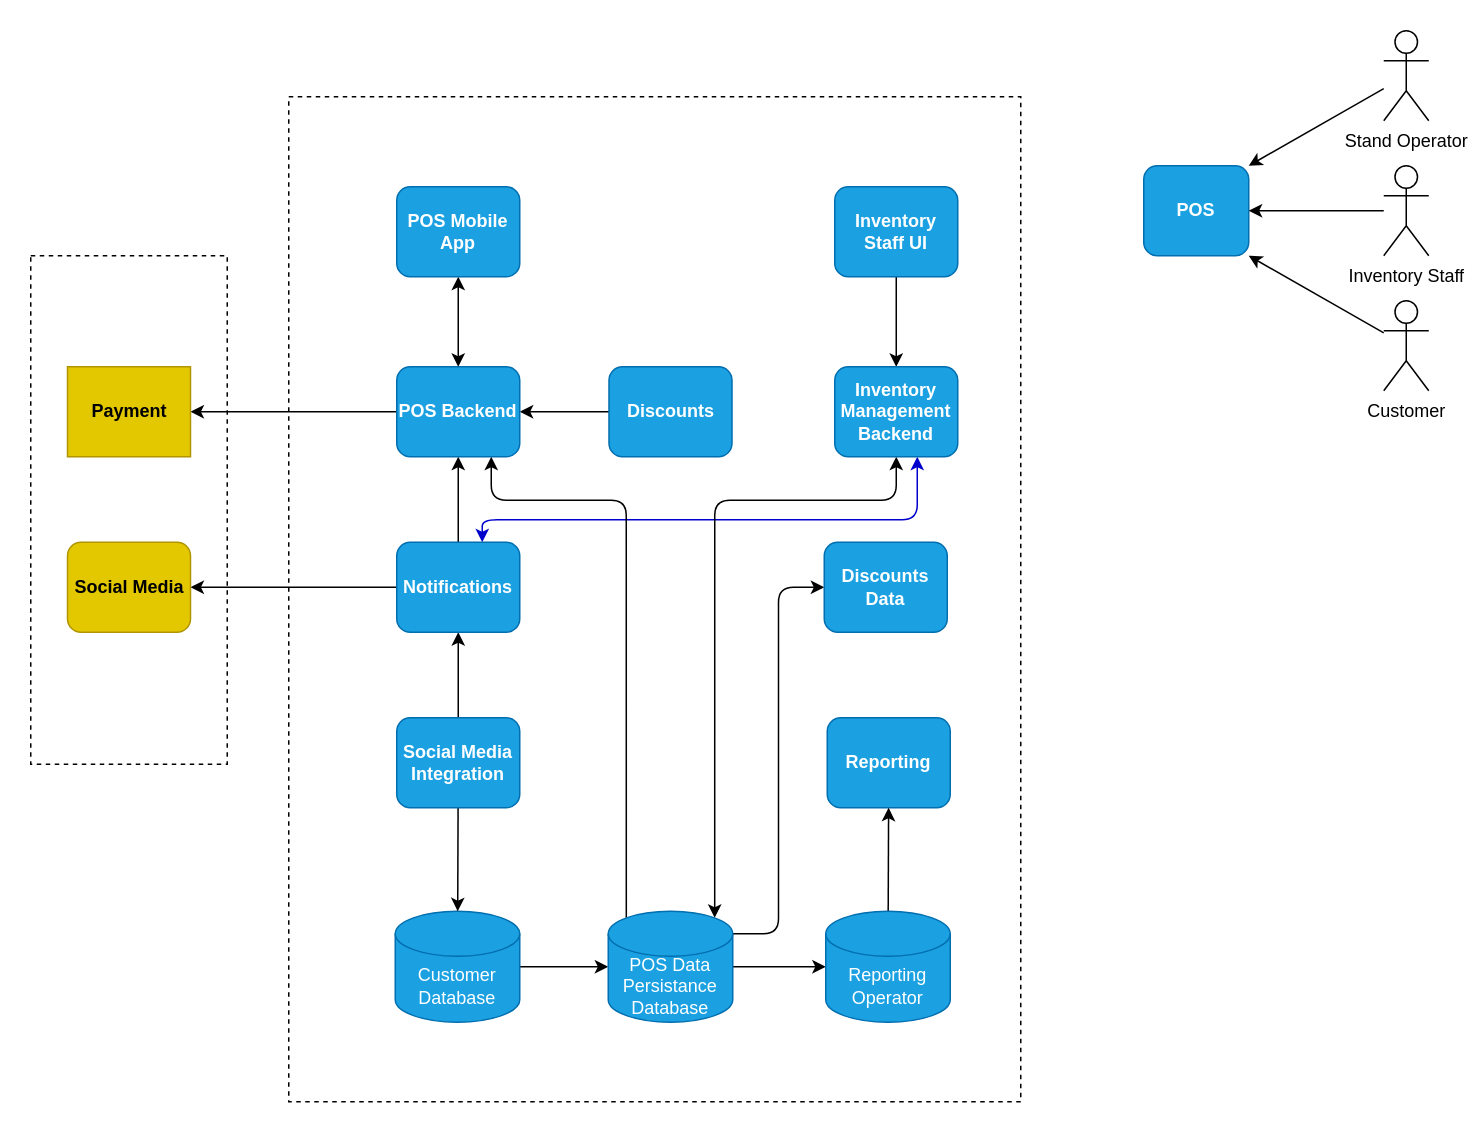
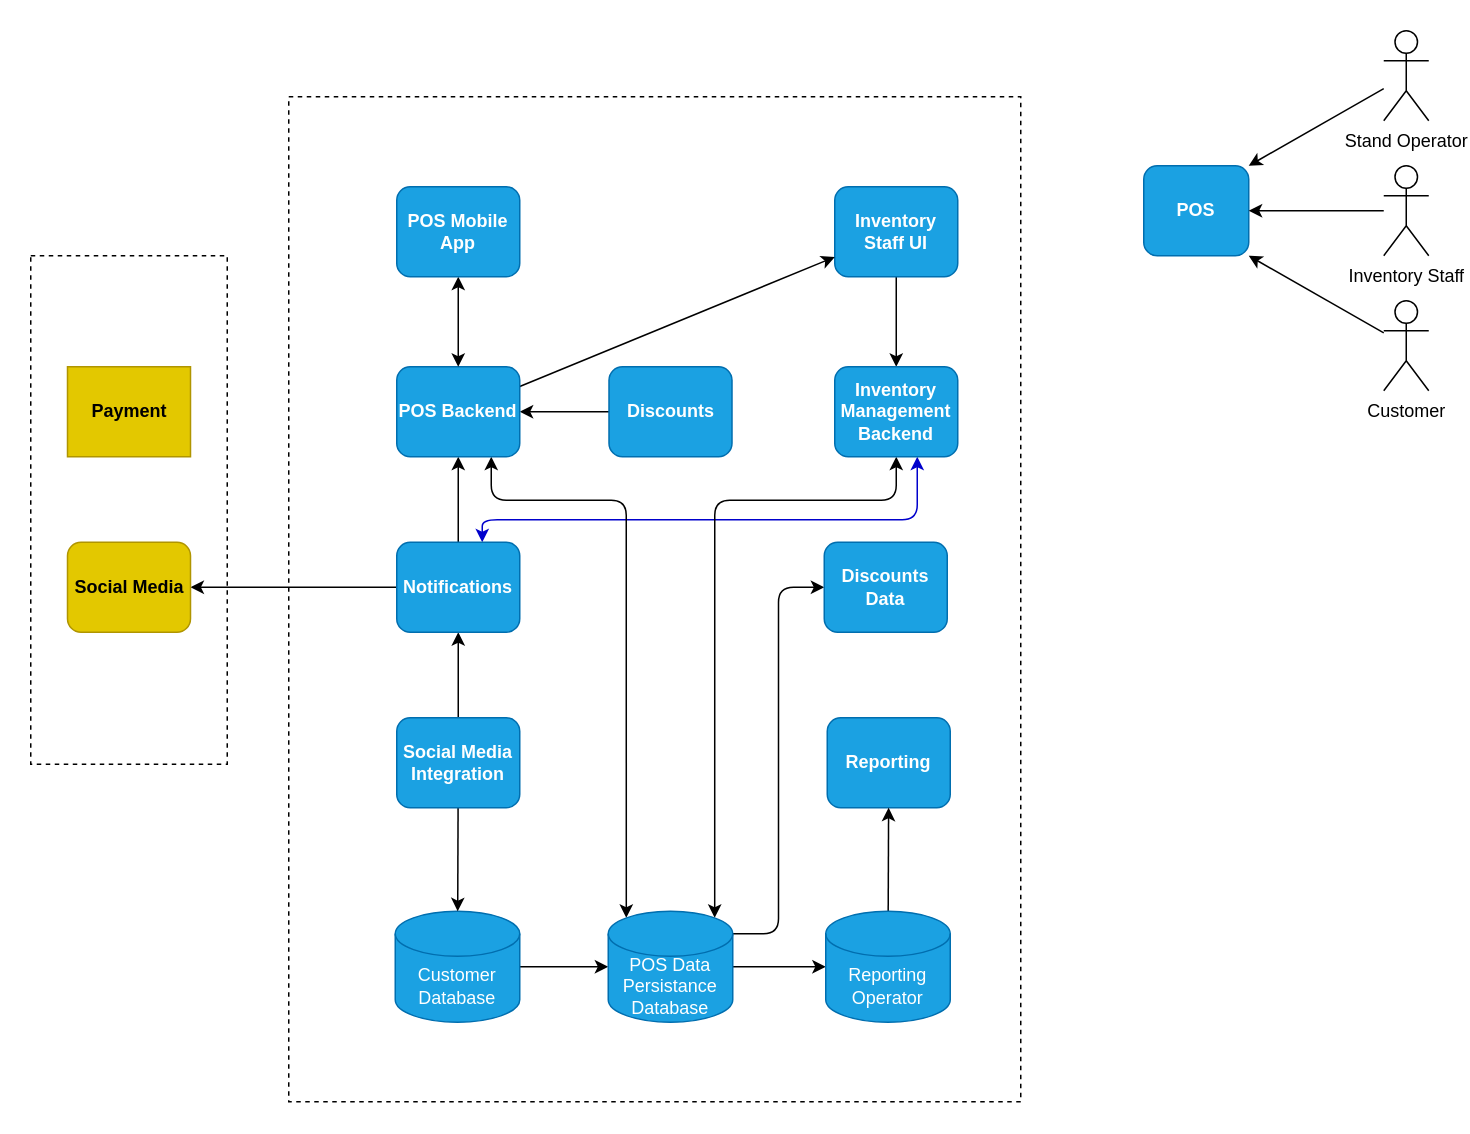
(298, 412) -> (672, 324)
(626, 910) -> (626, 906)
